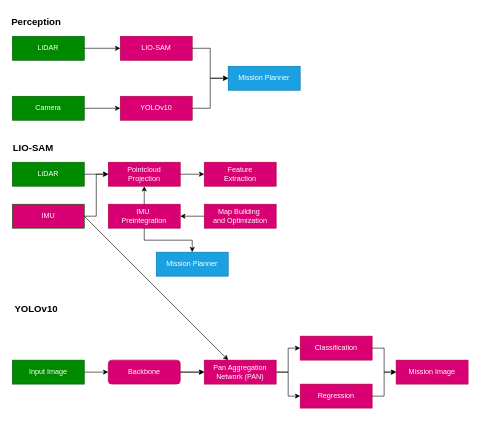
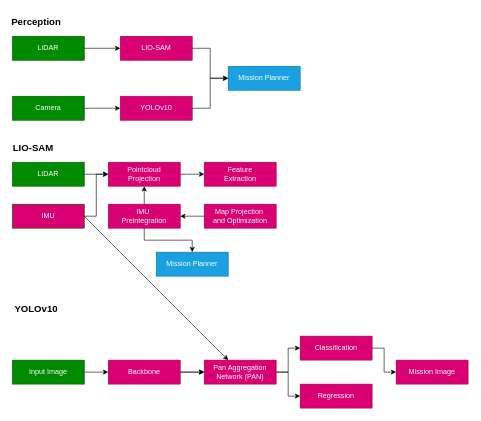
(240, 216) -> (240, 216)
(144, 372) -> (144, 372)
(384, 391) -> none
